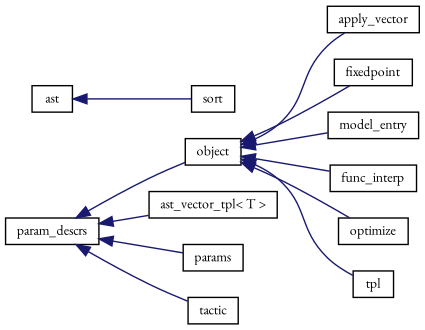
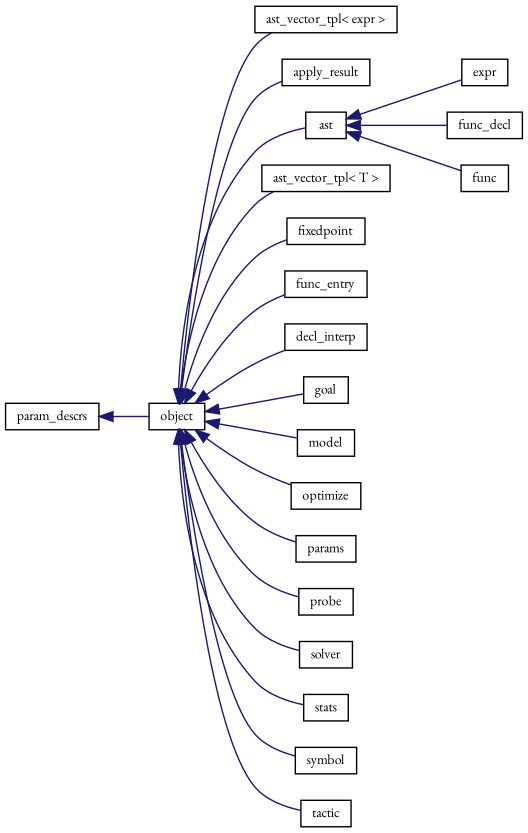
none -> (326, 20)
(373, 20) -> (326, 72)
none -> (485, 72)
(213, 99) -> (485, 178)
(373, 125) -> (326, 284)
none -> (485, 125)
(373, 178) -> (326, 337)
none -> (225, 194)
(131, 218) -> (208, 280)
(148, 247) -> (234, 503)
(137, 278) -> (208, 645)
(373, 284) -> (326, 761)
none -> (326, 390)
none -> (326, 443)
none -> (326, 602)
none -> (326, 655)
none -> (326, 708)
